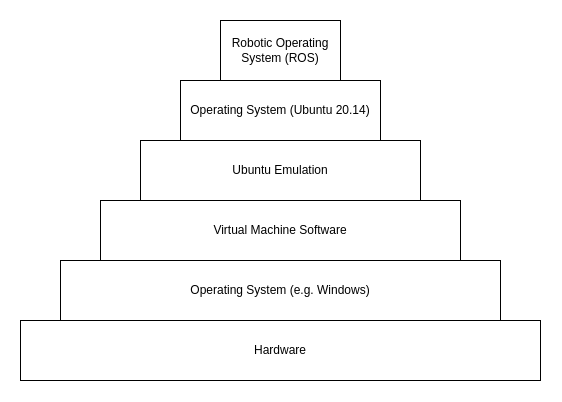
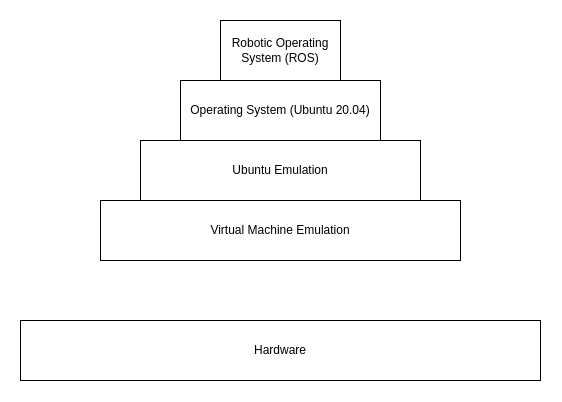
(281, 111) -> (281, 111)
(281, 231) -> (281, 231)
(281, 291) -> none
